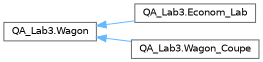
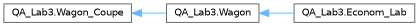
(119, 40) -> (154, 13)
